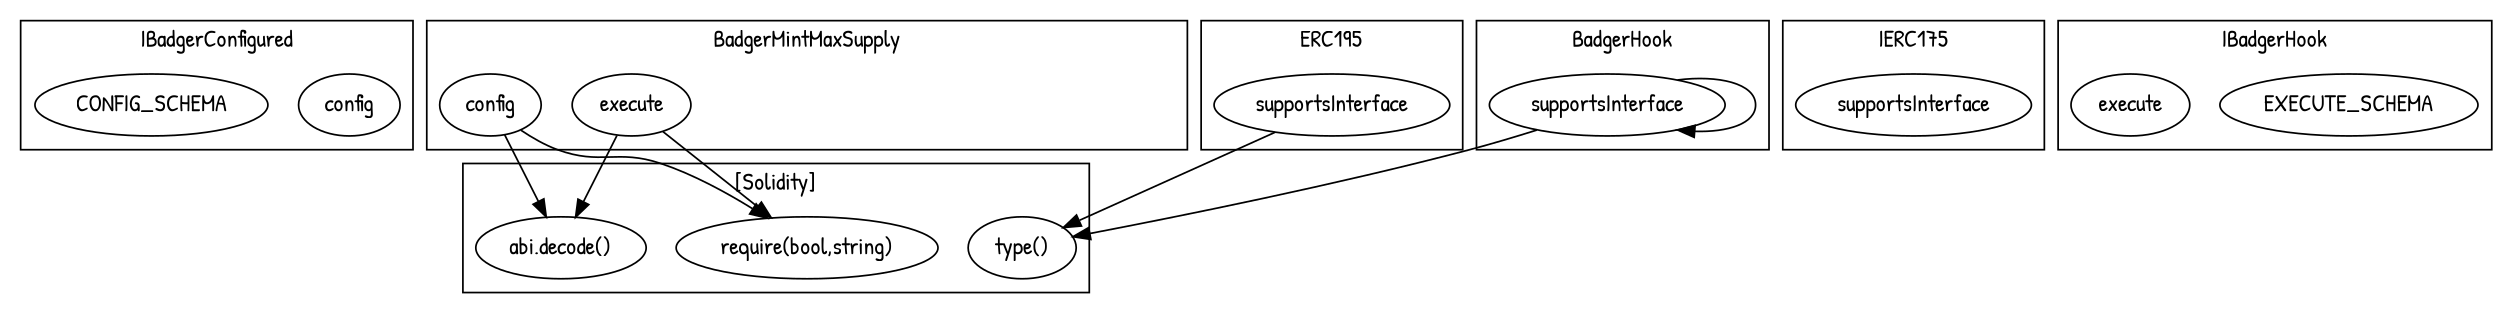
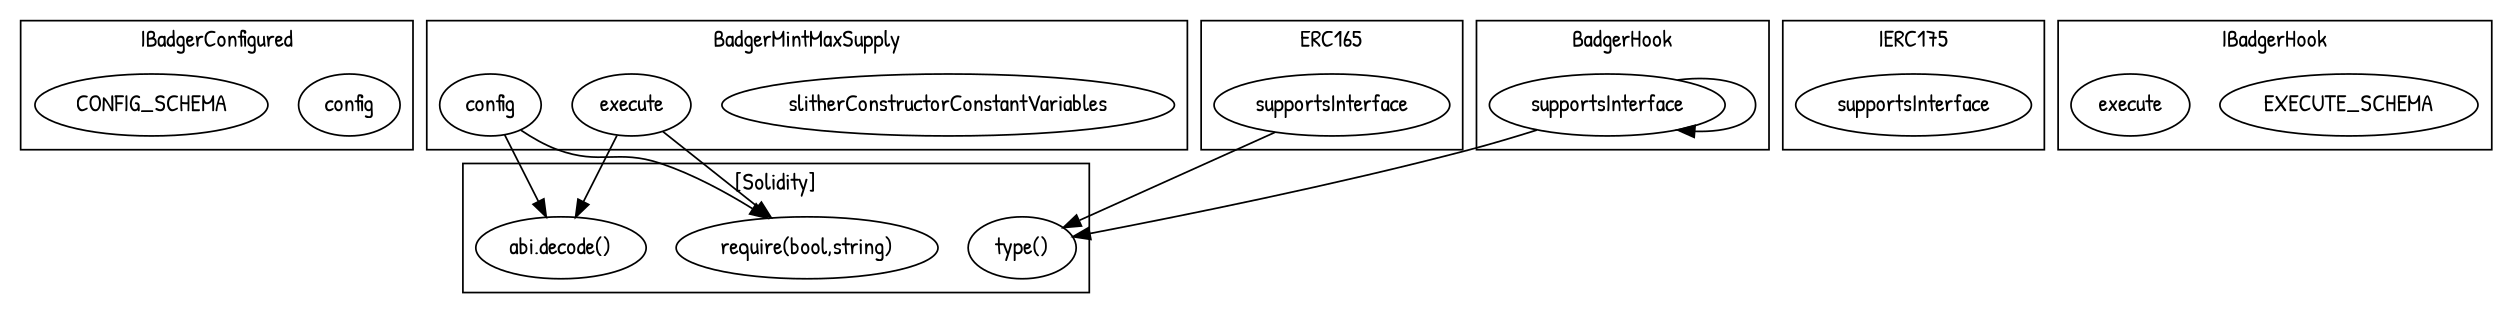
(1332, 40) -> (1332, 40)
none -> (948, 105)
